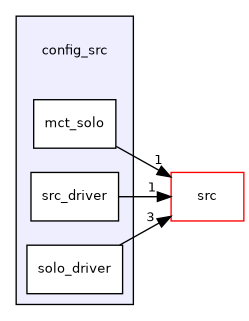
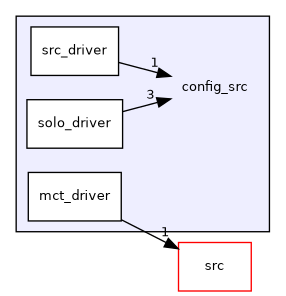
(75, 124) -> (75, 197)
(142, 197) -> (138, 68)
(142, 232) -> (140, 107)
